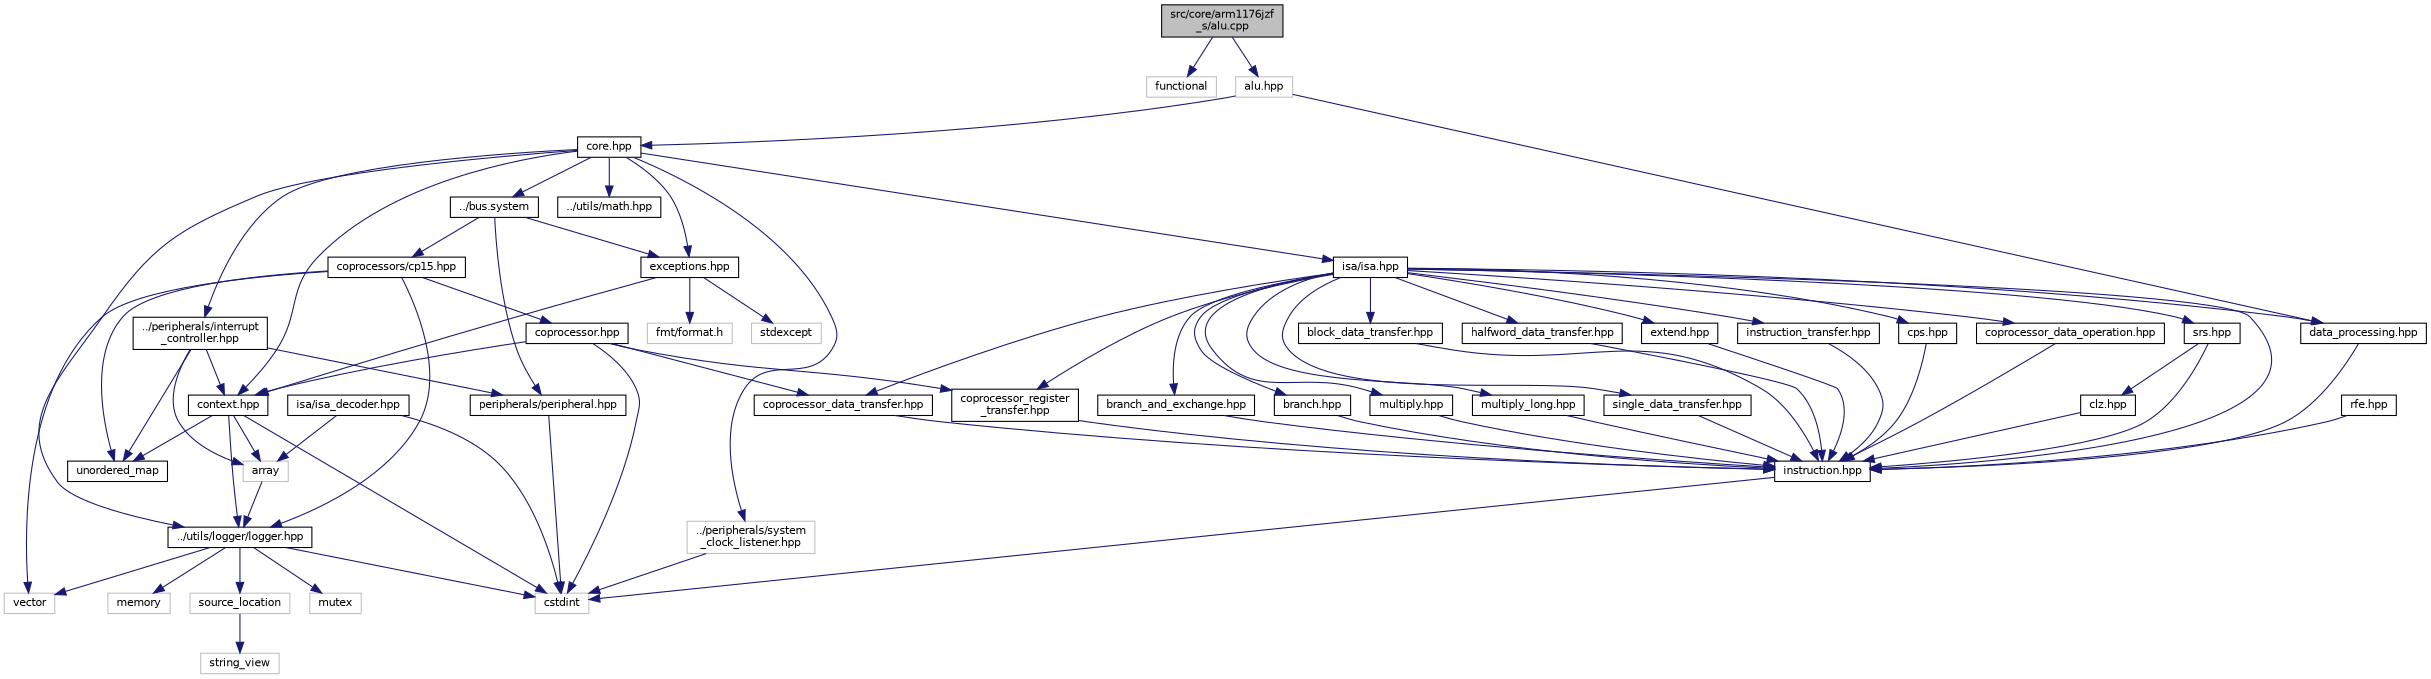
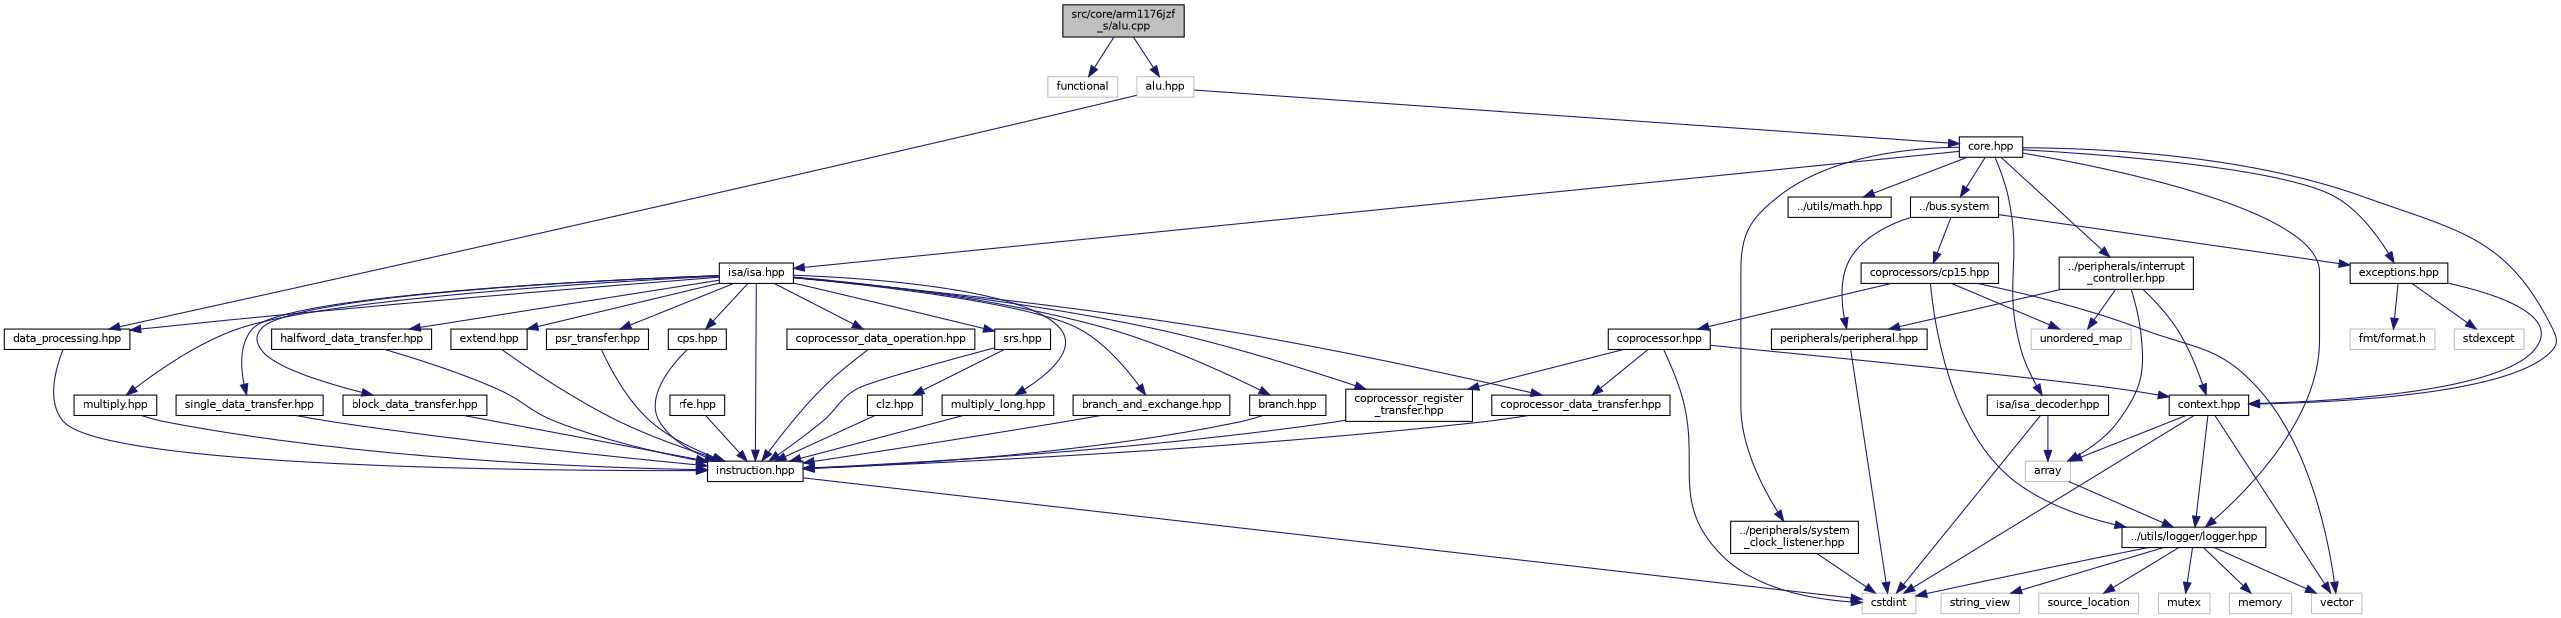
none -> (2013, 272)
(1808, 333) -> (597, 339)
(178, 436) -> (2270, 500)
(118, 471) -> (2081, 339)
(751, 537) -> (1795, 537)
(240, 628) -> (2092, 569)
